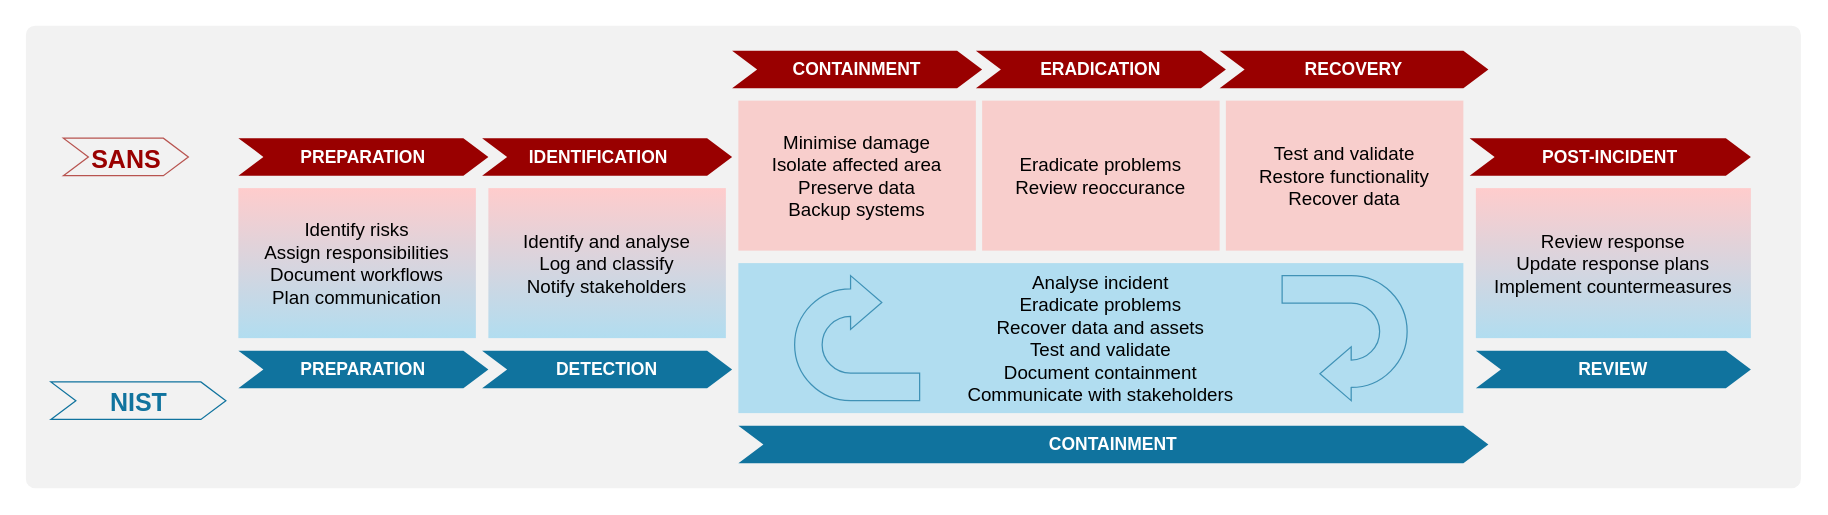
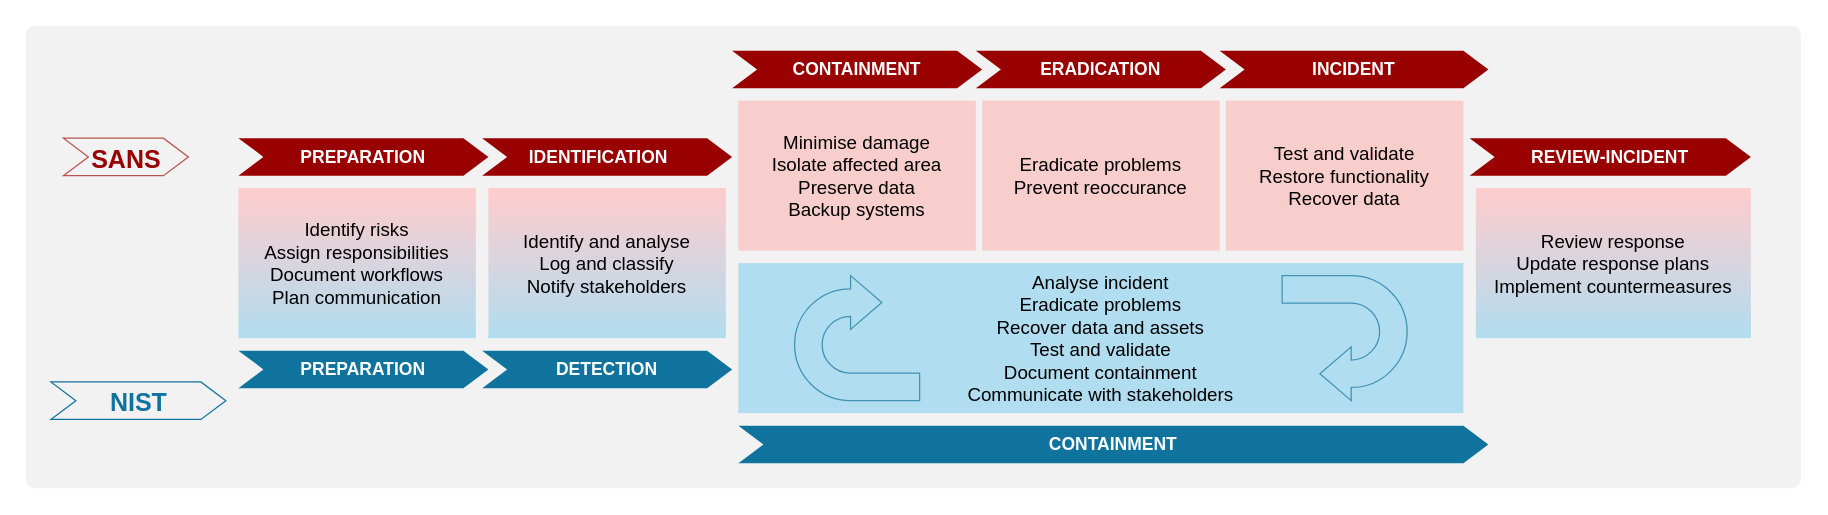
(1354, 69) -> (1354, 69)
(1610, 157) -> (1610, 157)
(1101, 176) -> (1101, 176)
(1613, 369) -> none
